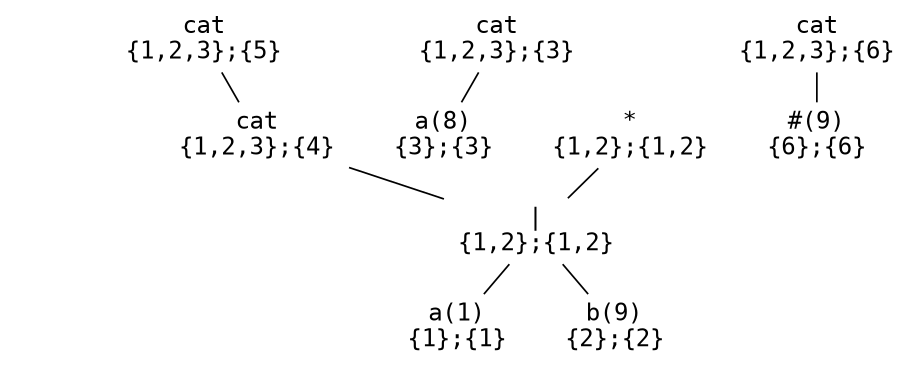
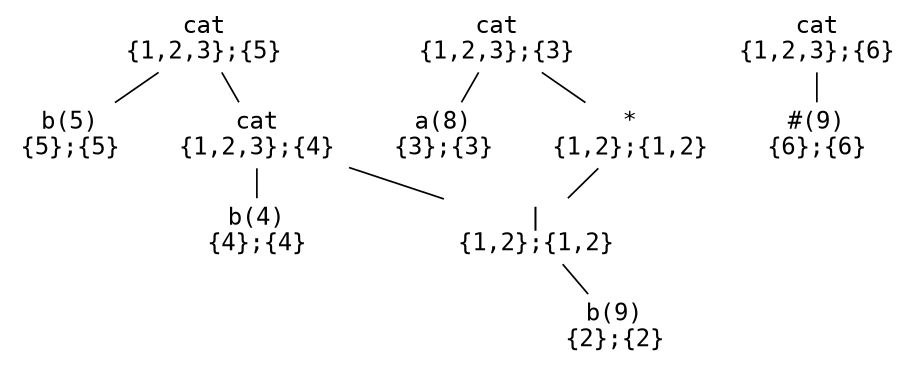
none -> (564, 88)
none -> (70, 135)
none -> (257, 231)
(457, 327) -> none
